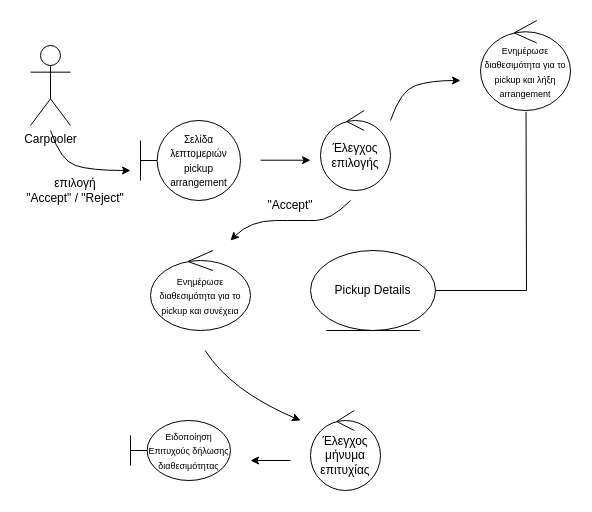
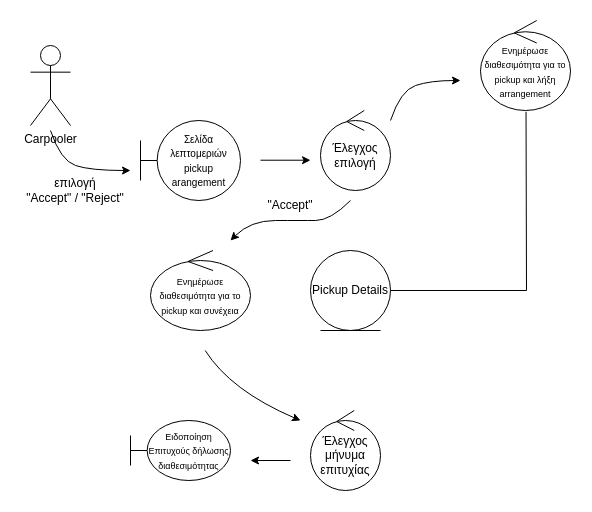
(356, 156) -> (356, 156)
(199, 161) -> (199, 161)
(373, 291) -> (351, 291)
